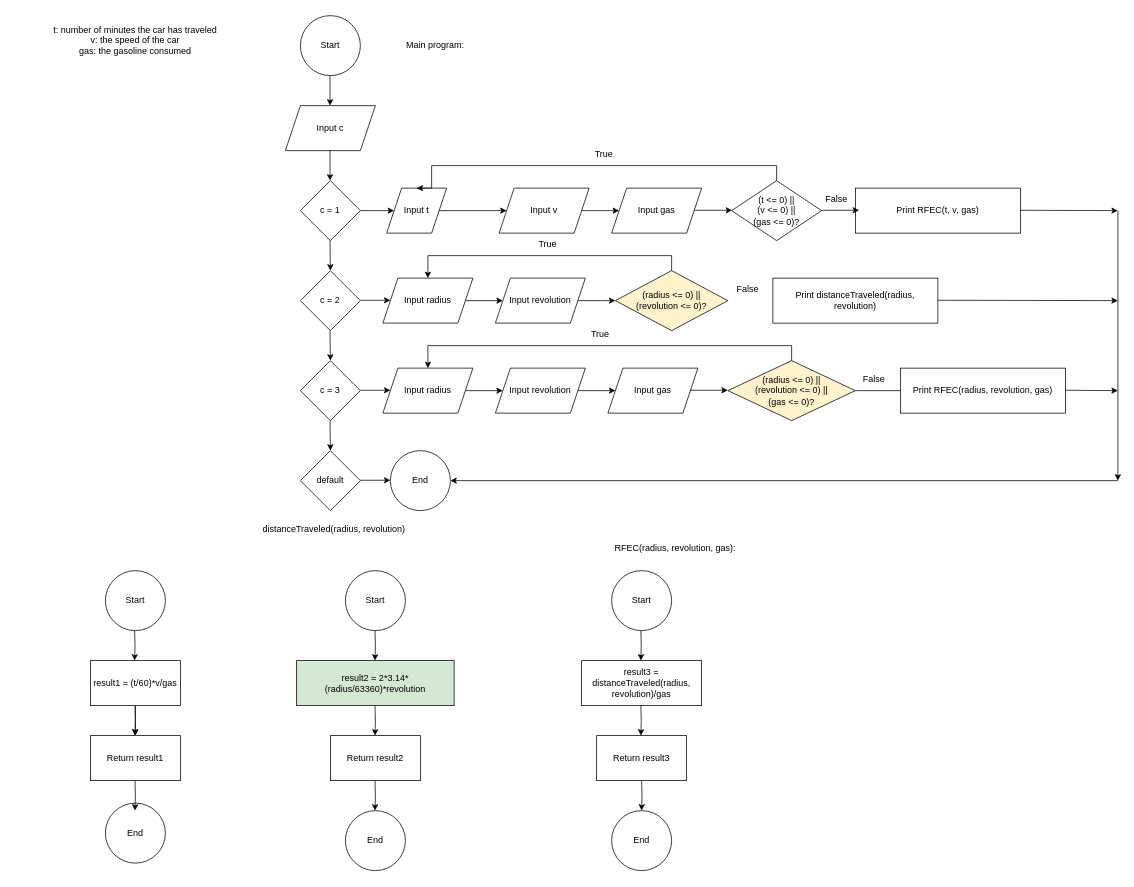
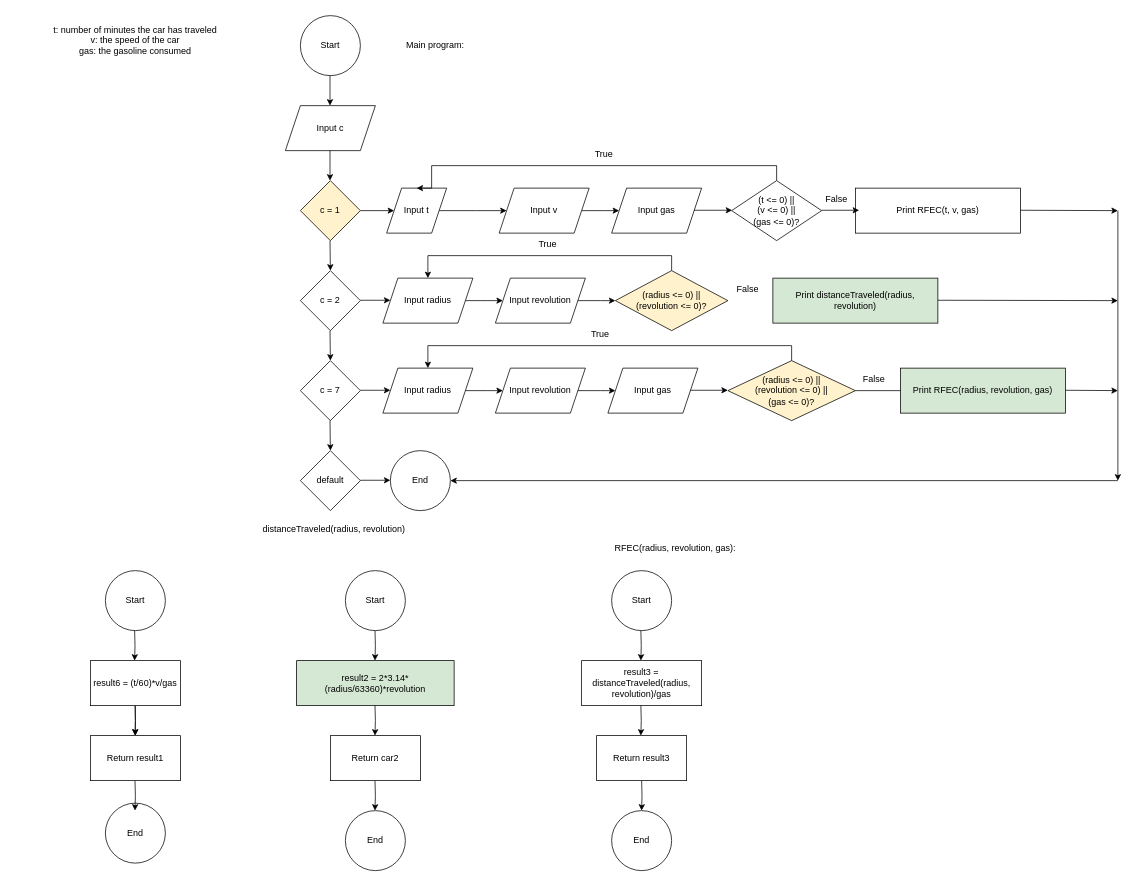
(330, 210) -> (330, 210)
(855, 300) -> (855, 300)
(330, 390) -> (330, 390)
(983, 390) -> (983, 390)
(135, 683) -> (135, 683)
(375, 758) -> (375, 758)
